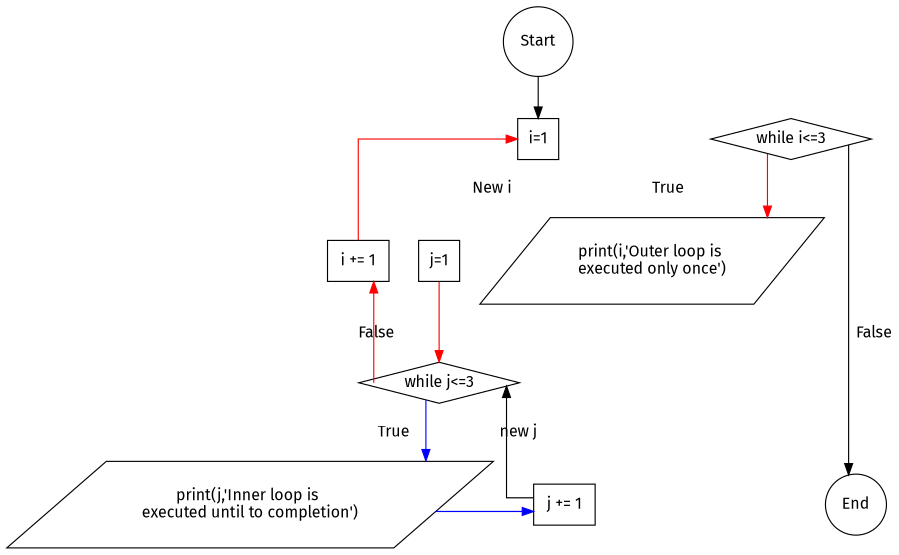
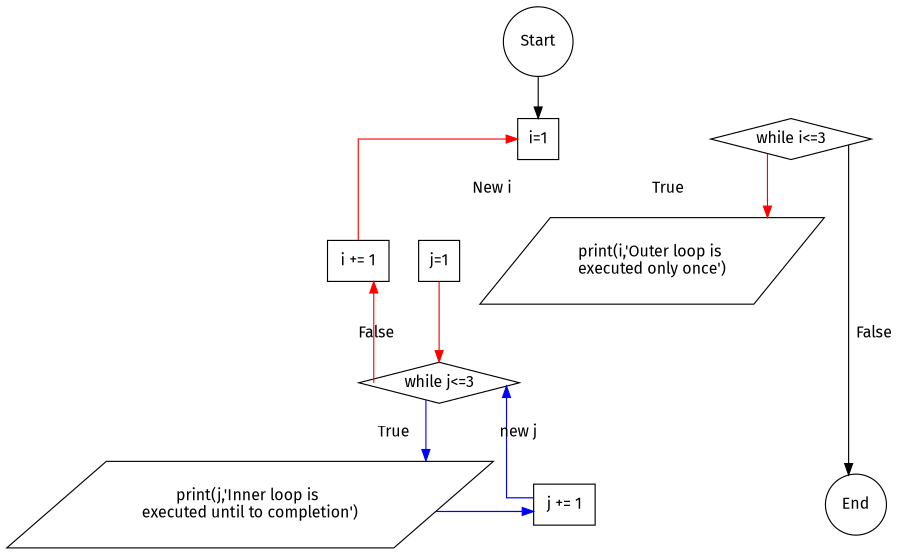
(507, 461) -> (507, 461)
